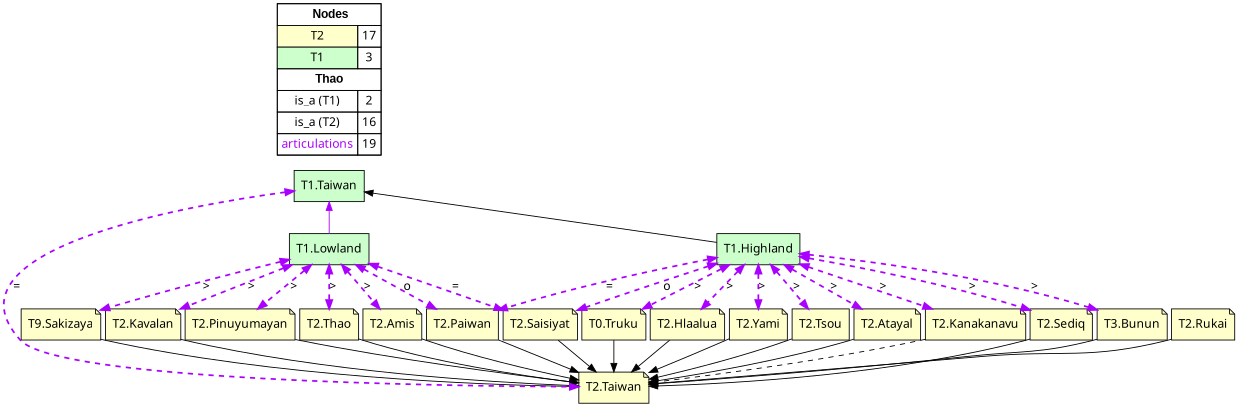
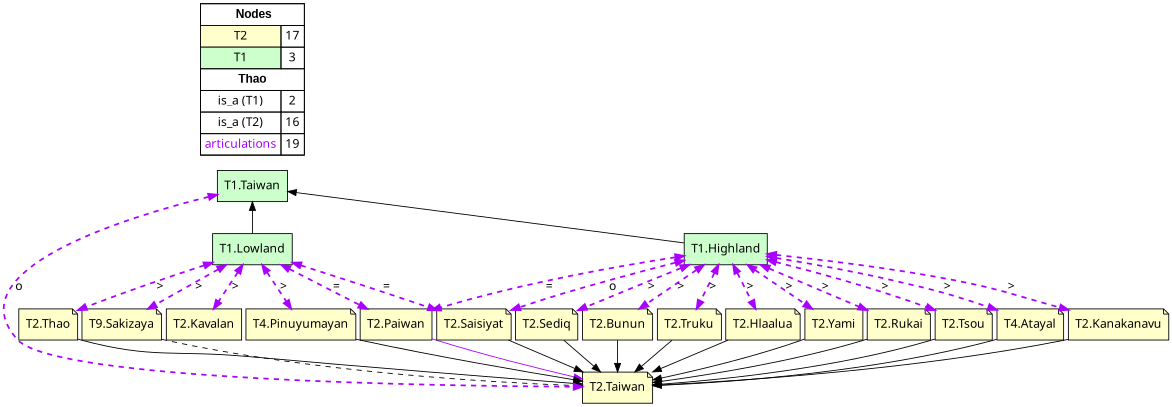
(329, 222) -> (252, 222)
(17, 287) -> (19, 287)
(407, 287) -> (337, 287)
none -> (814, 288)
(143, 324) -> (204, 324)
(240, 324) -> (301, 324)
(392, 324) -> none
(614, 324) -> (689, 324)
(758, 324) -> (834, 324)
(821, 324) -> (964, 324)
(887, 324) -> (1030, 324)
(1132, 324) -> (618, 324)
(535, 355) -> (503, 359)
(792, 363) -> (917, 363)
(374, 371) -> none
(334, 374) -> (367, 371)
